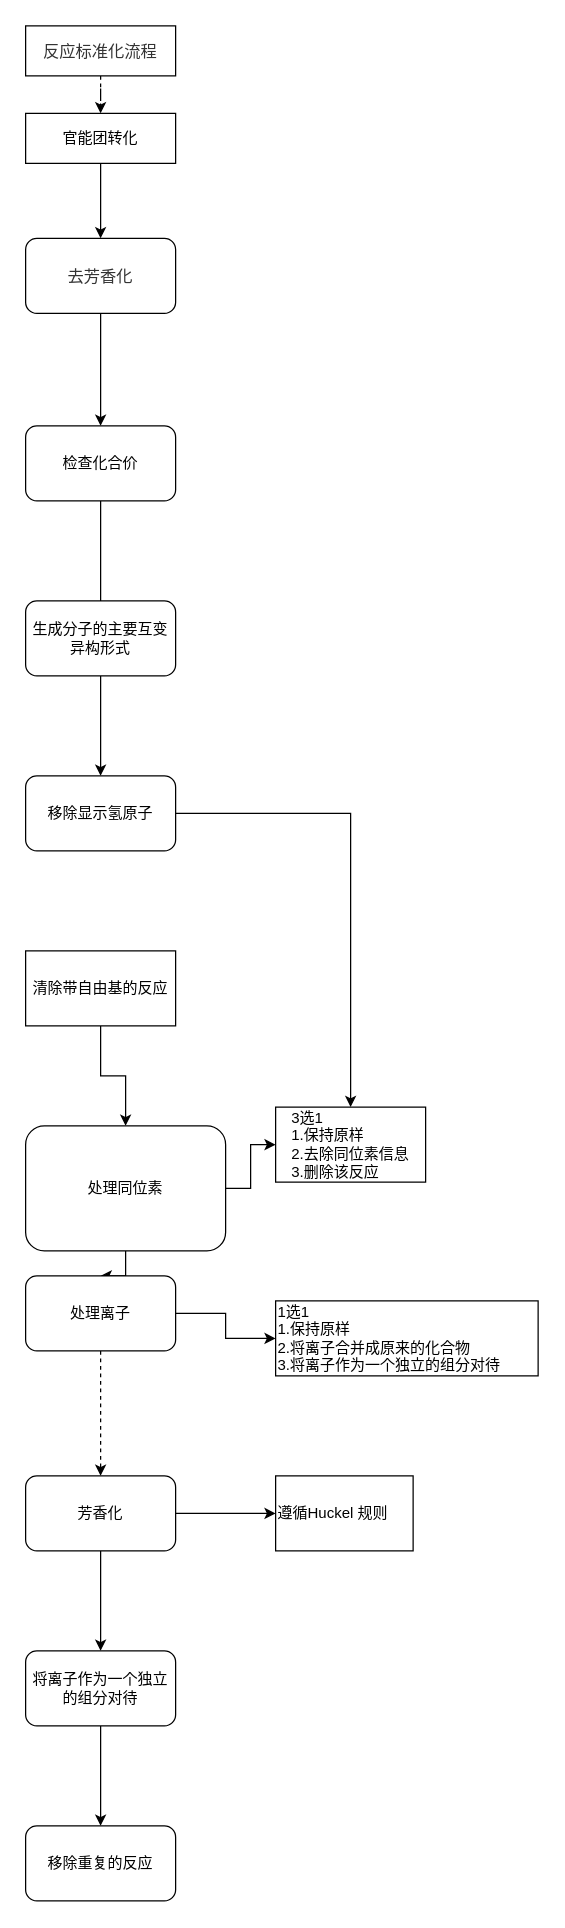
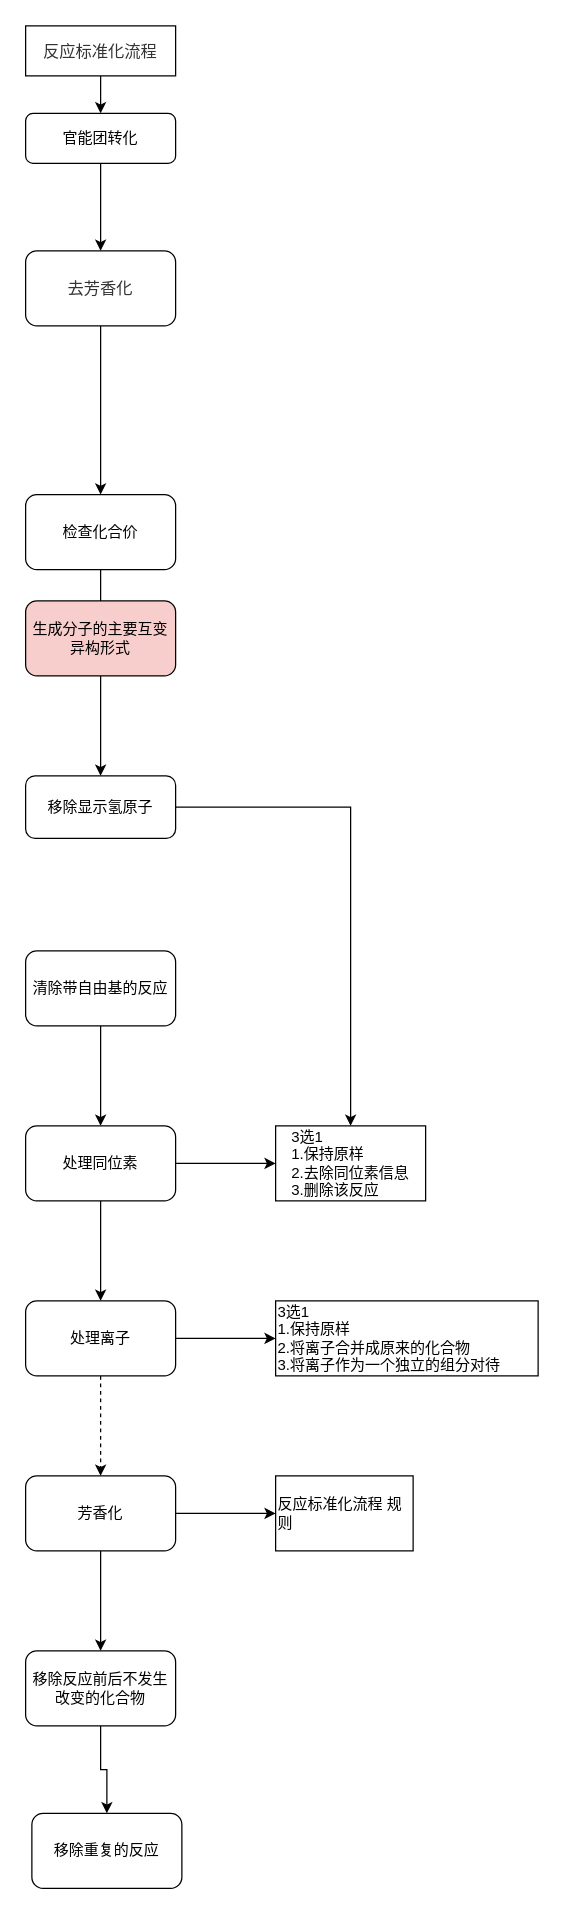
(101, 83) -> (101, 83)
(101, 138) -> (101, 138)
(101, 276) -> (101, 288)
(101, 463) -> (101, 532)
(101, 638) -> (101, 638)
(101, 813) -> (101, 807)
(101, 988) -> (101, 988)
(351, 1144) -> (351, 1163)
(126, 1188) -> (101, 1163)
(101, 1313) -> (101, 1338)
(390, 1338) -> (390, 1338)
(334, 1513) -> (346, 1513)
(101, 1688) -> (101, 1688)
(101, 1863) -> (107, 1851)
